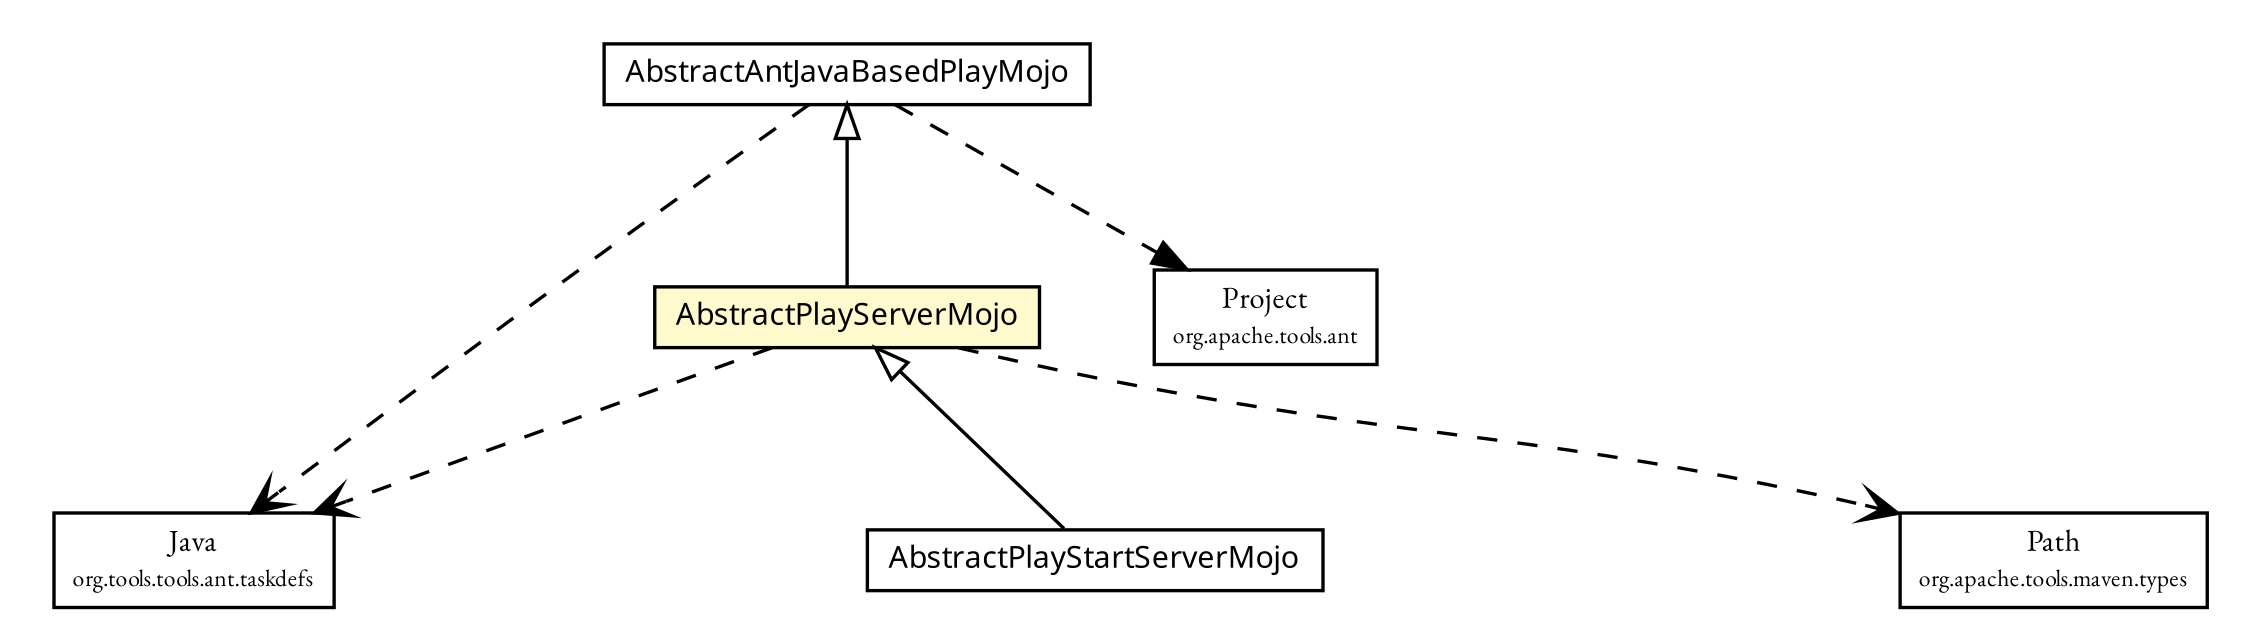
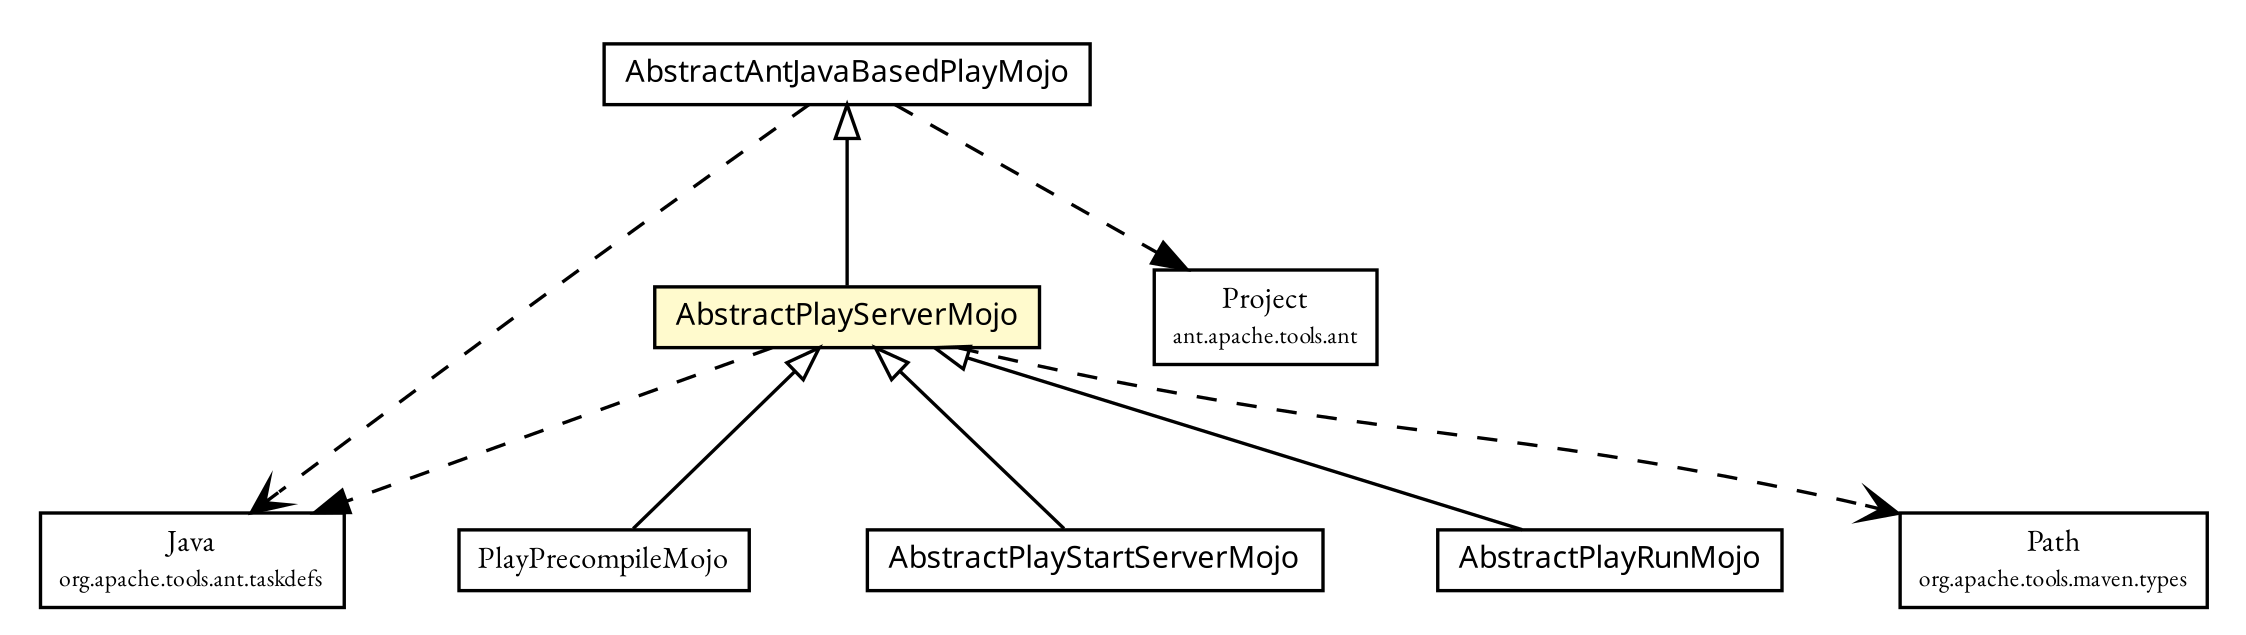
(1266, 336) -> (1266, 336)
(559, 425) -> (559, 425)
none -> (604, 560)
none -> (1610, 560)
(194, 579) -> (192, 579)
